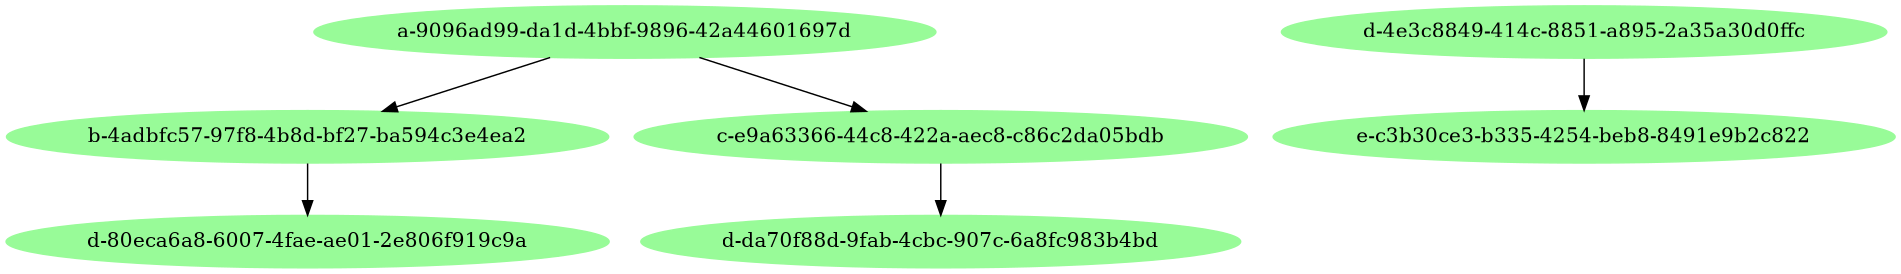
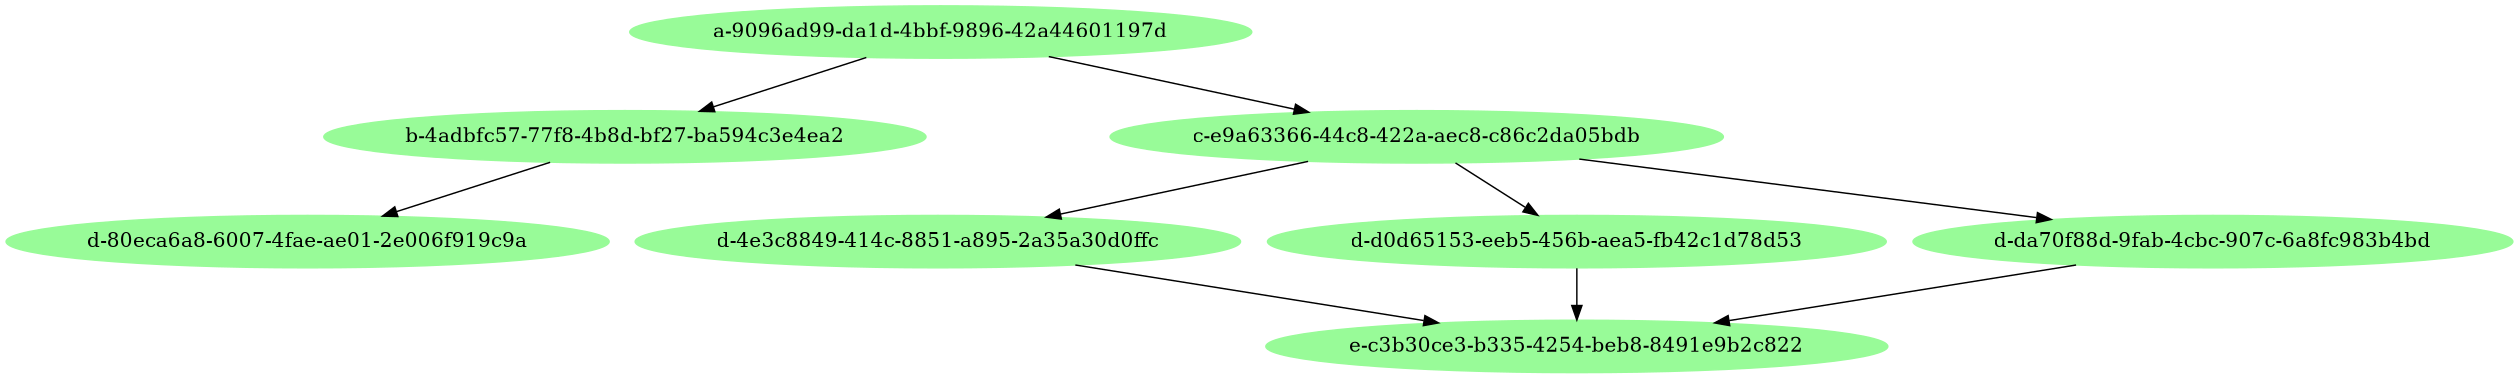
(625, 32) -> (941, 32)
(308, 137) -> (625, 137)
none -> (1184, 188)
(308, 242) -> (308, 242)
none -> (1577, 242)
none -> (1903, 293)
